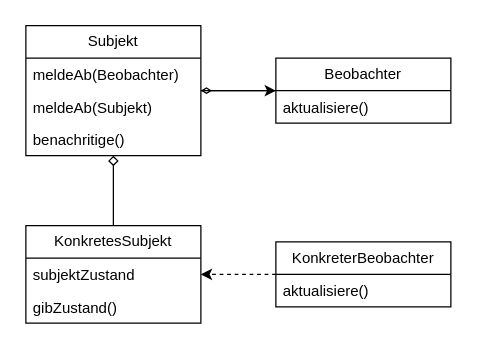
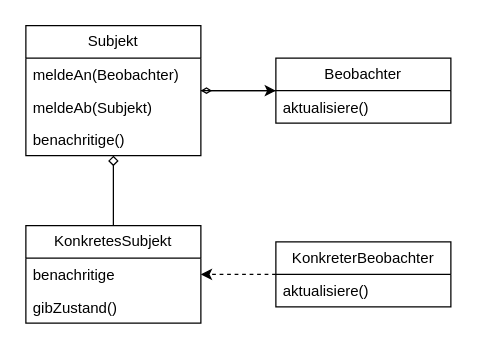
(111, 76) -> (111, 76)
(92, 276) -> (80, 276)
